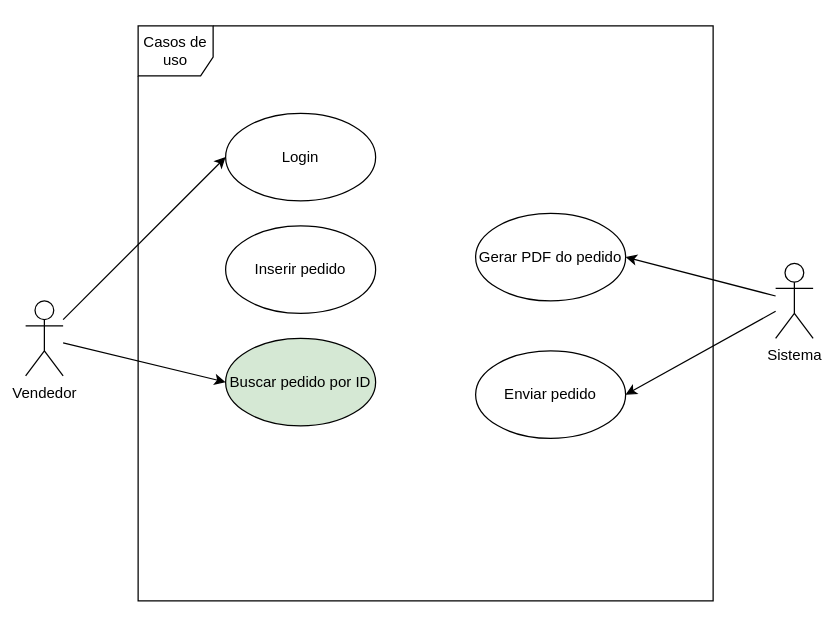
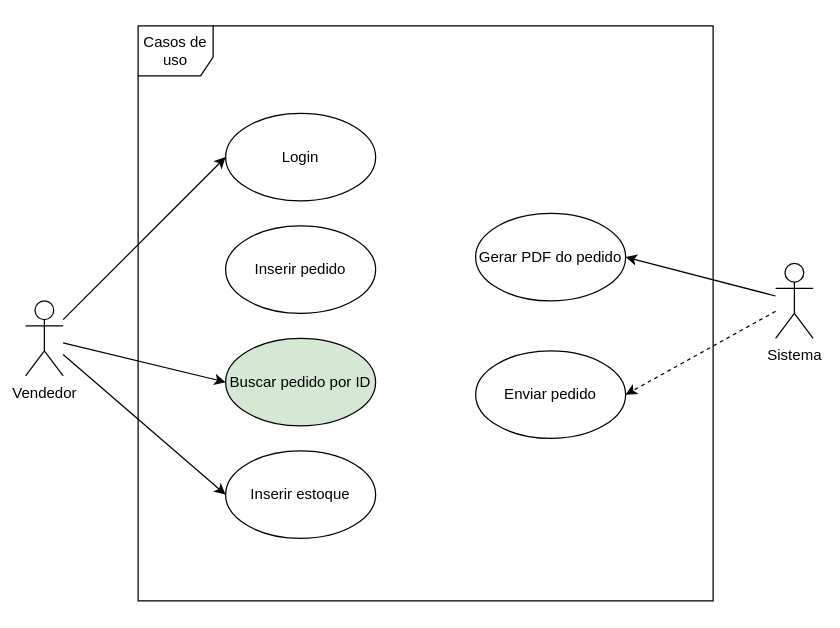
(703, 352) -> (703, 352)
none -> (141, 422)
none -> (301, 494)
